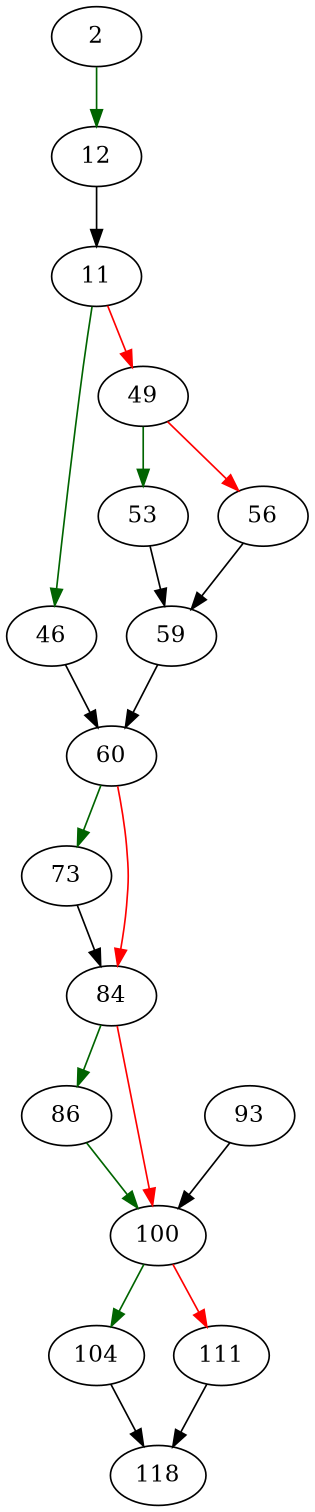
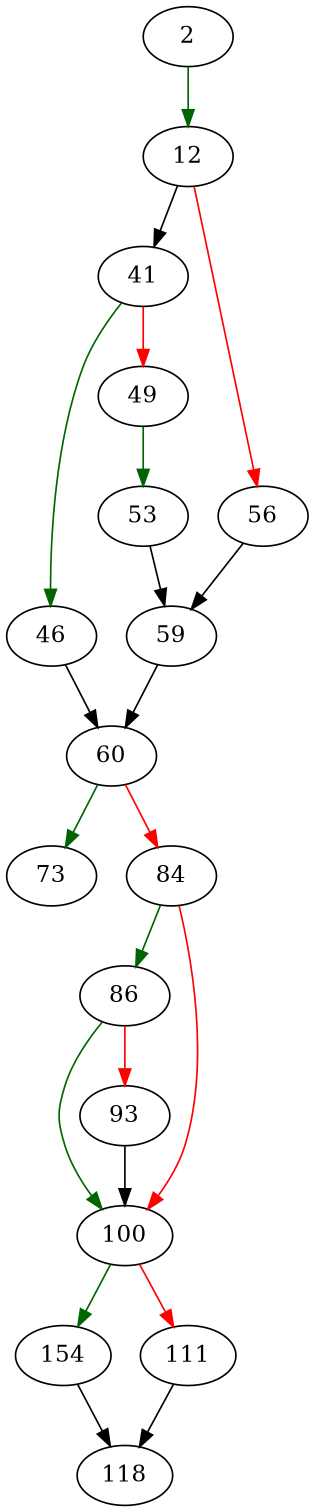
(97, 276) -> (143, 276)
(197, 450) -> (224, 328)
(86, 928) -> none
none -> (125, 1048)
(97, 1356) -> (63, 1356)
